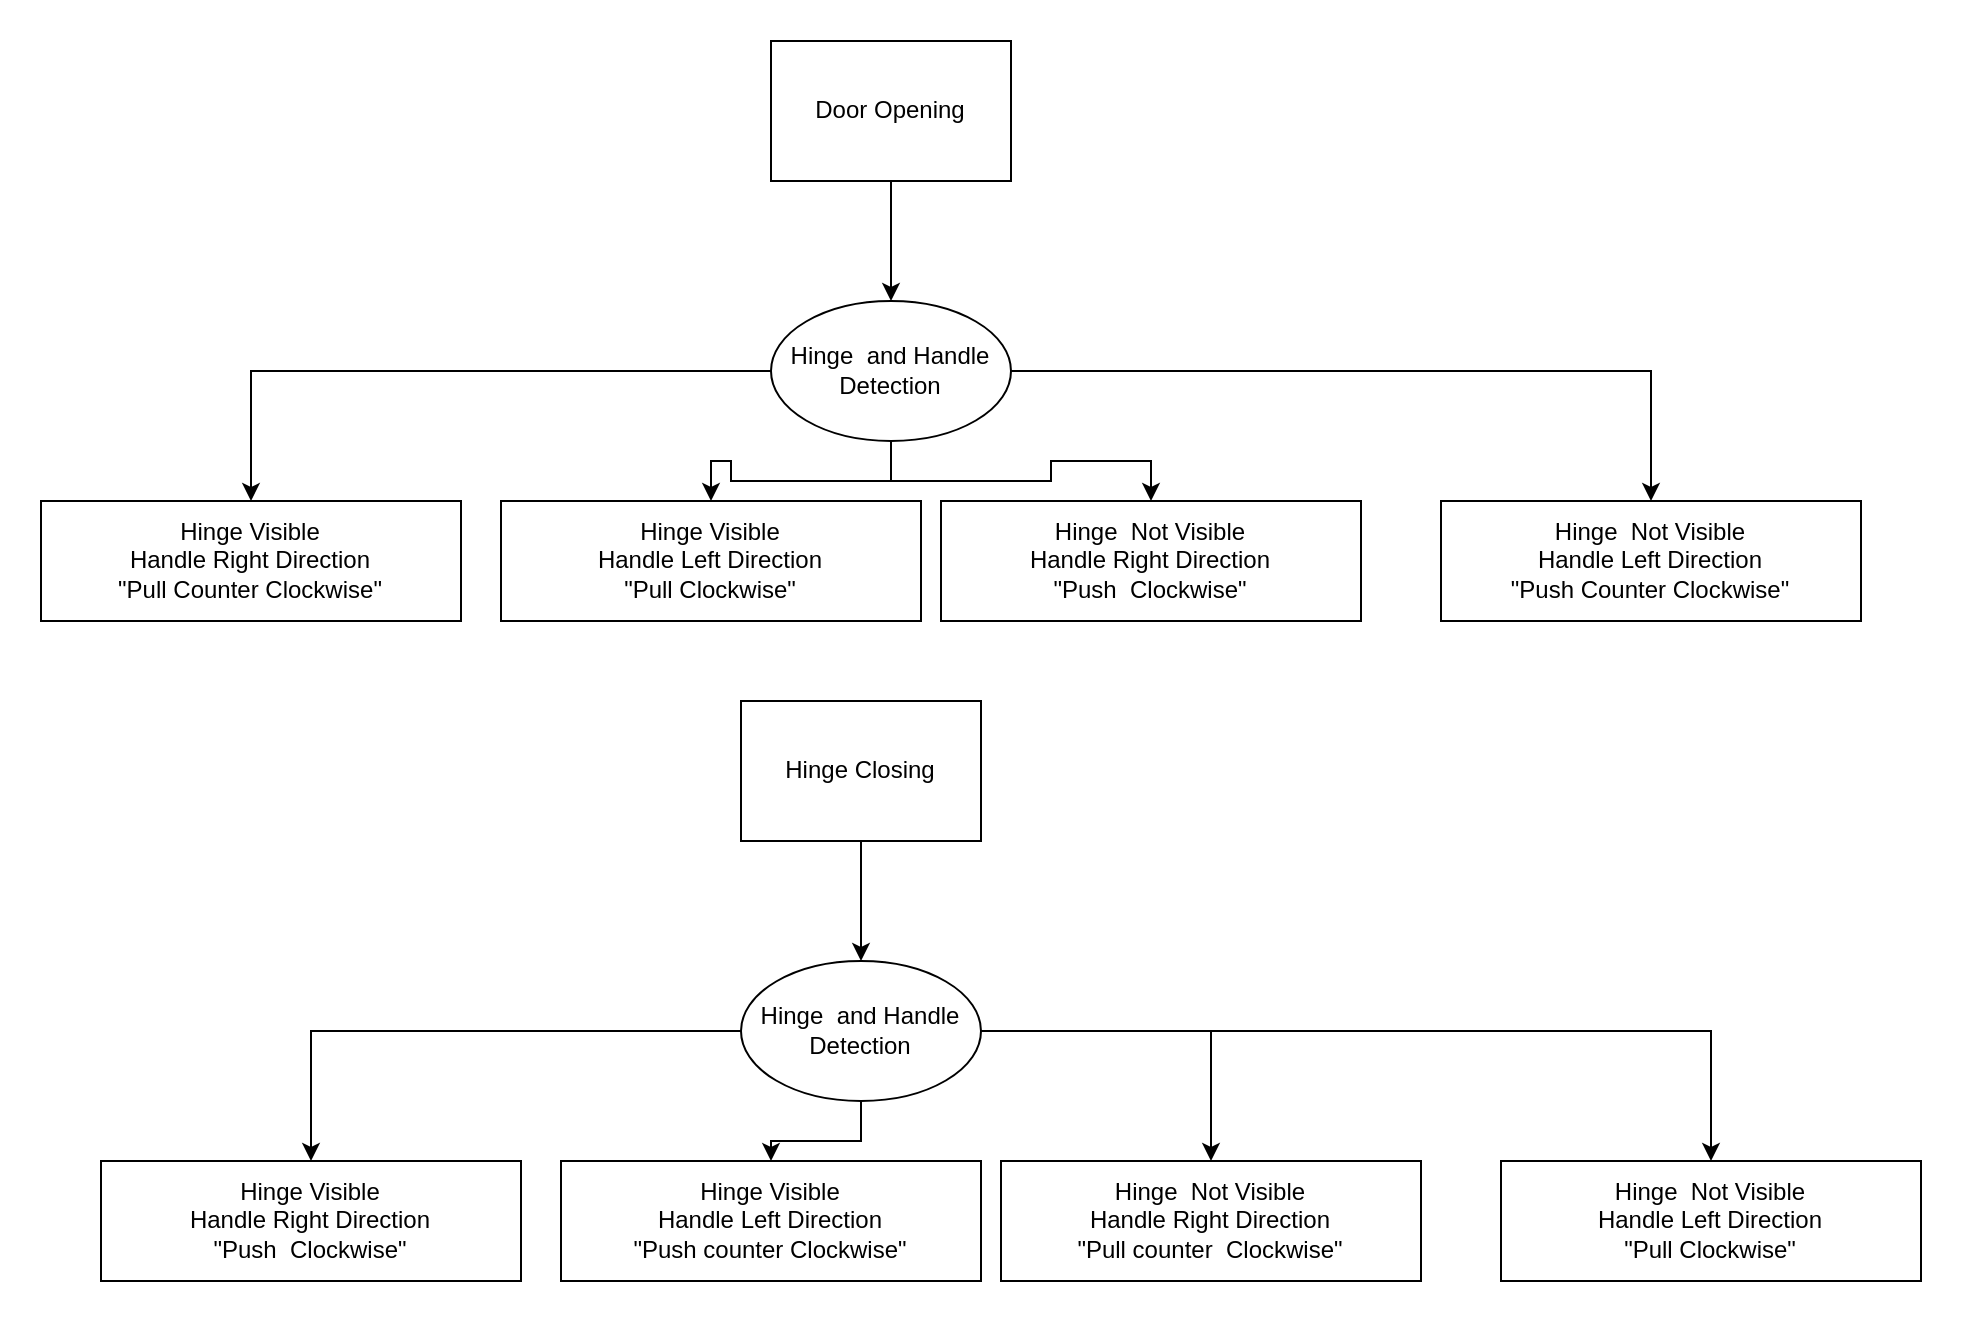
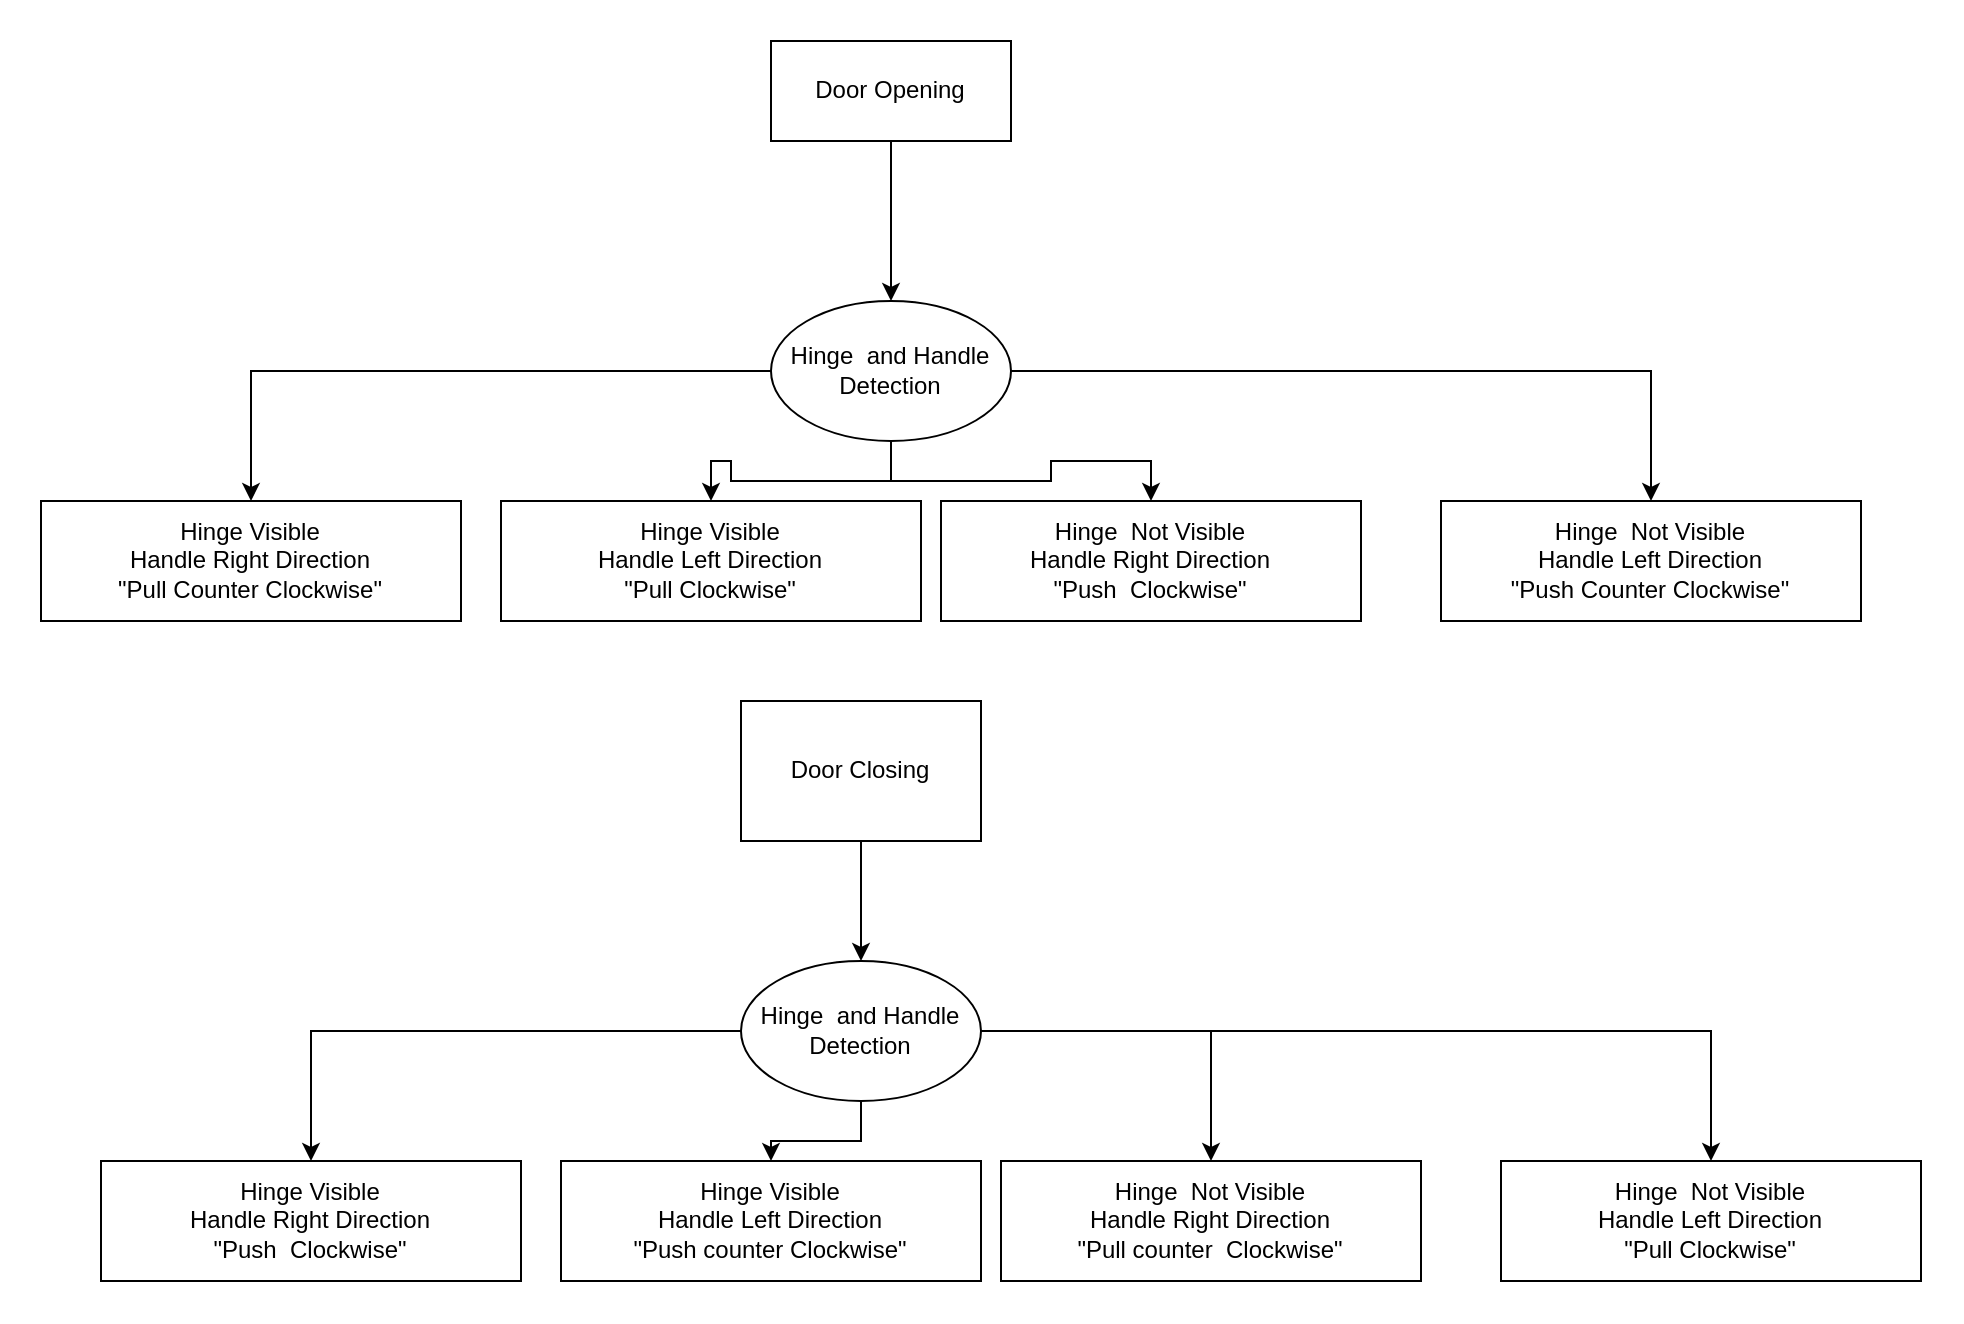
(891, 111) -> (891, 91)
(861, 771) -> (861, 771)
